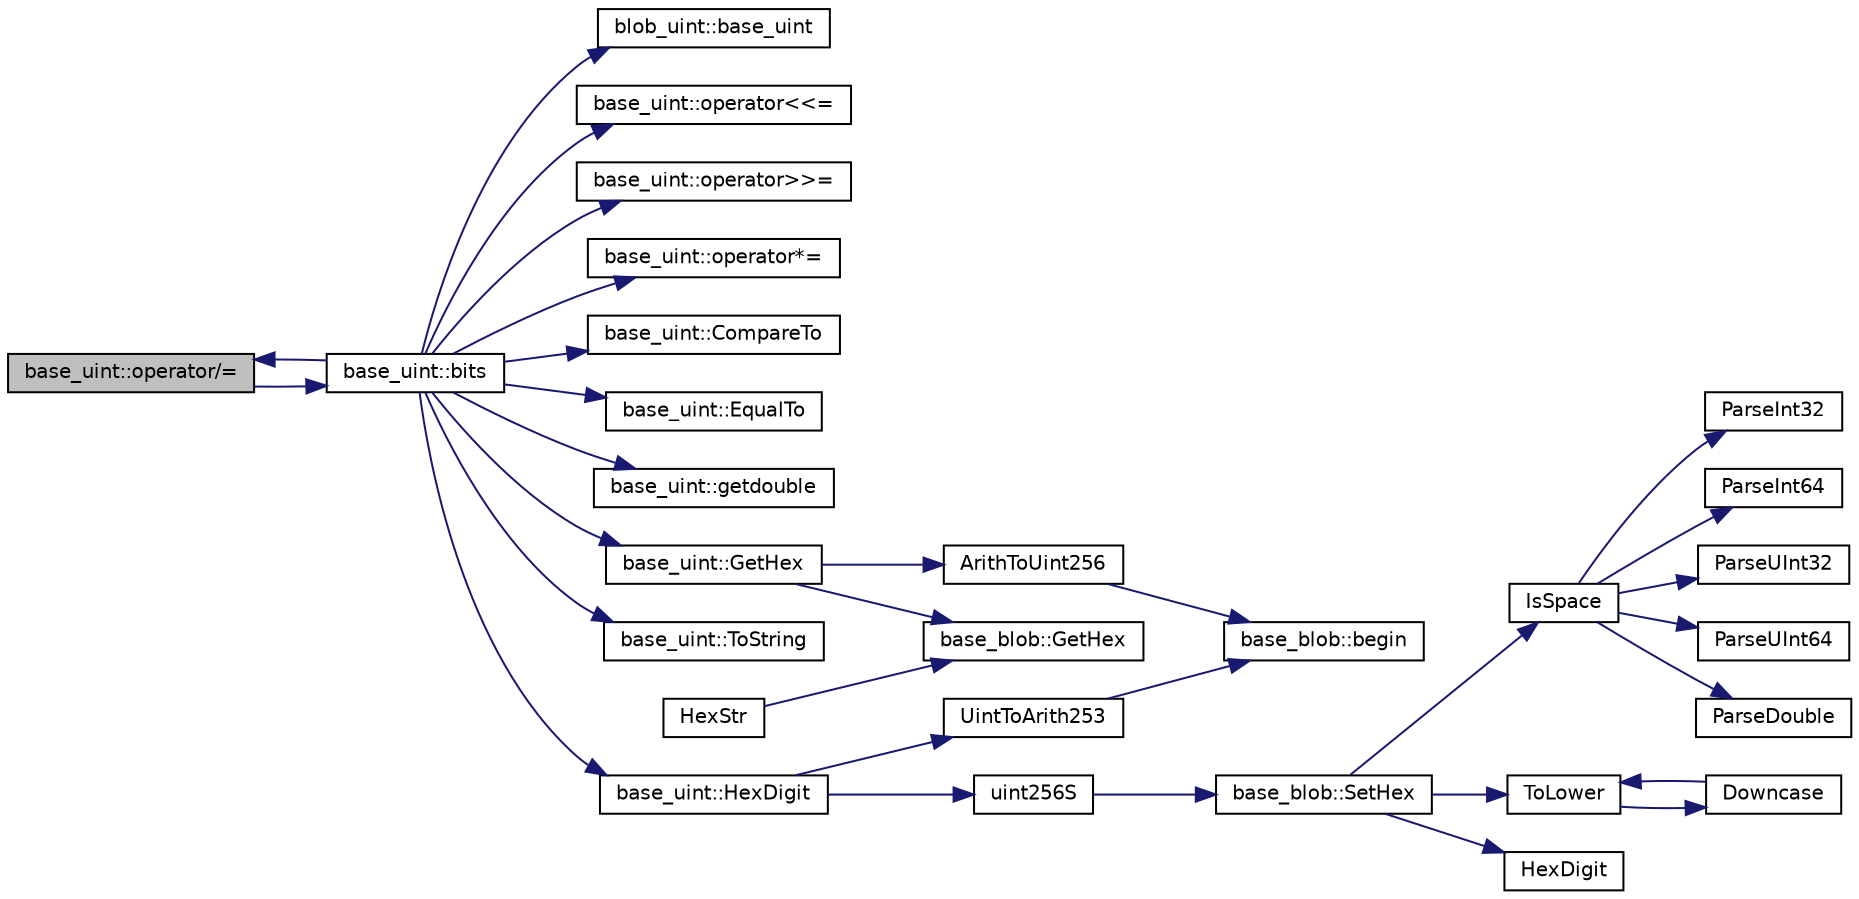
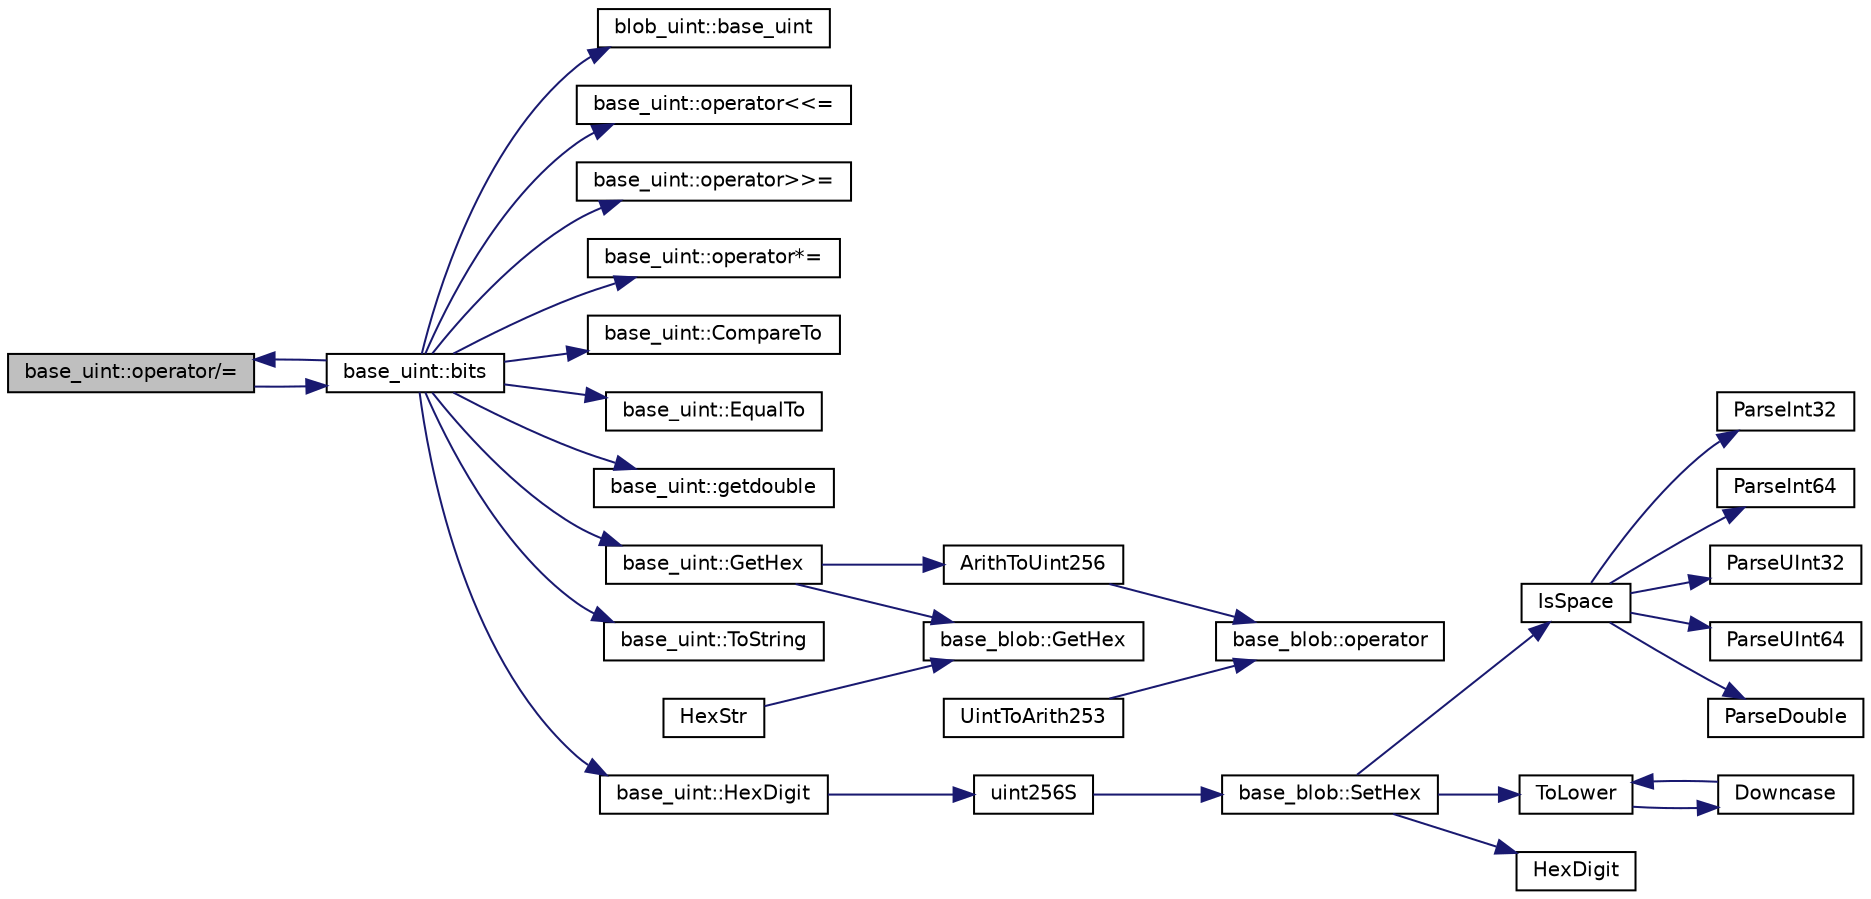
(1324, 641) -> (1330, 641)
(864, 759) -> none
